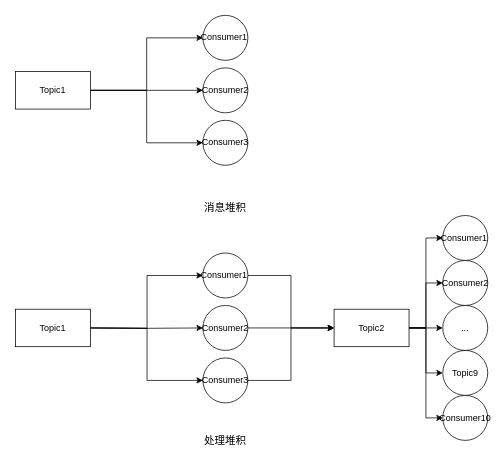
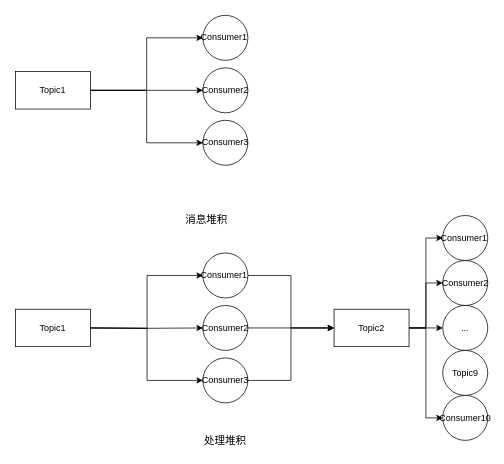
(225, 208) -> (207, 219)
(436, 373) -> none
